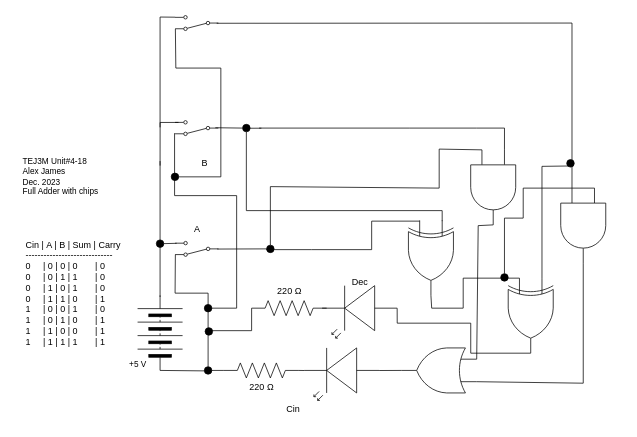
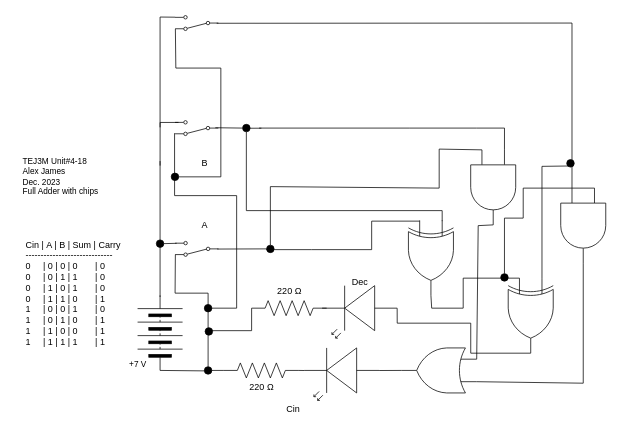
(197, 229) -> (204, 225)
(138, 364) -> (138, 364)
